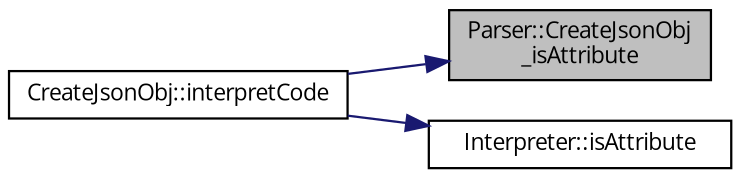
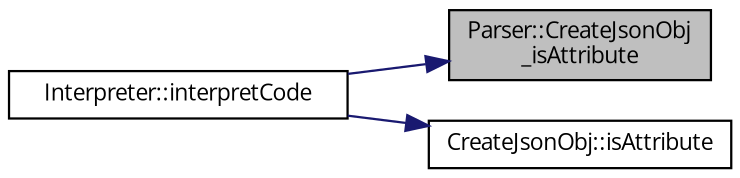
(178, 95) -> (178, 95)
(580, 144) -> (580, 144)
